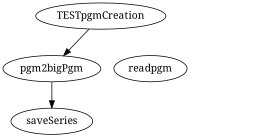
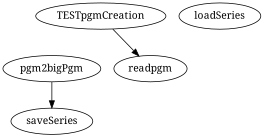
none -> (220, 16)
(79, 40) -> (123, 40)
